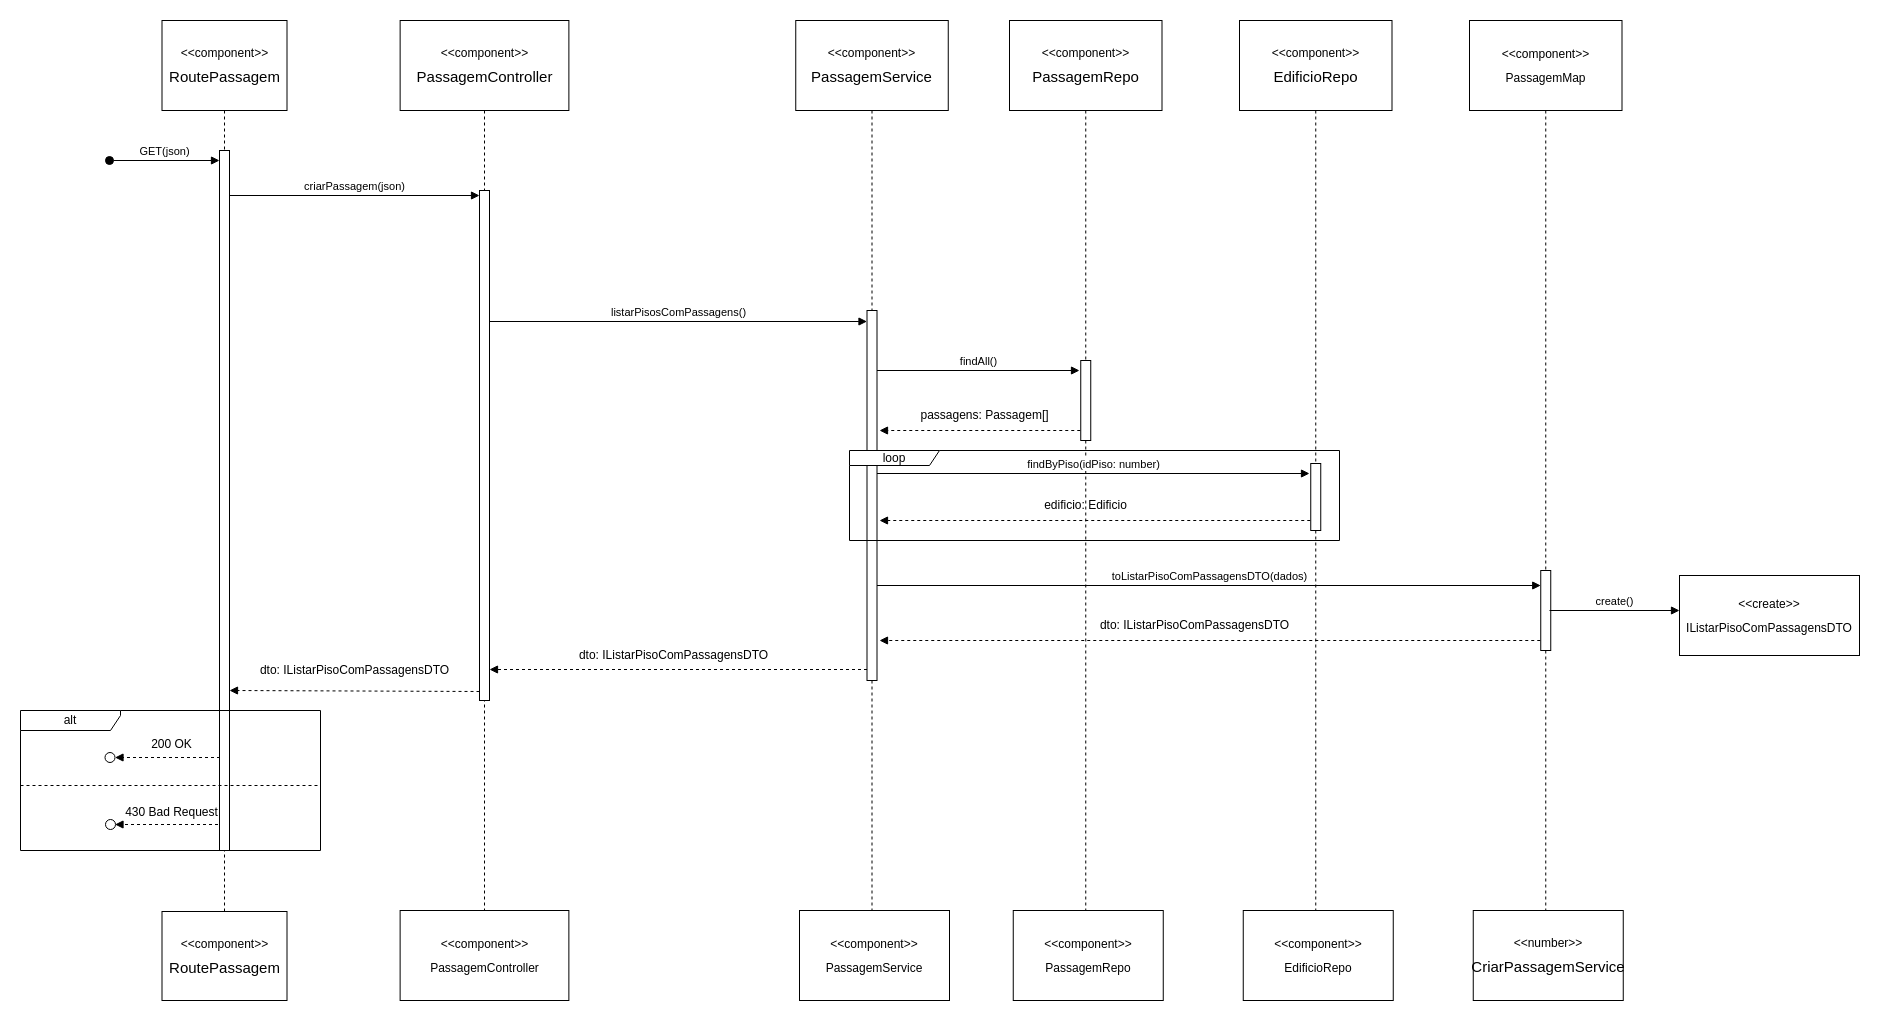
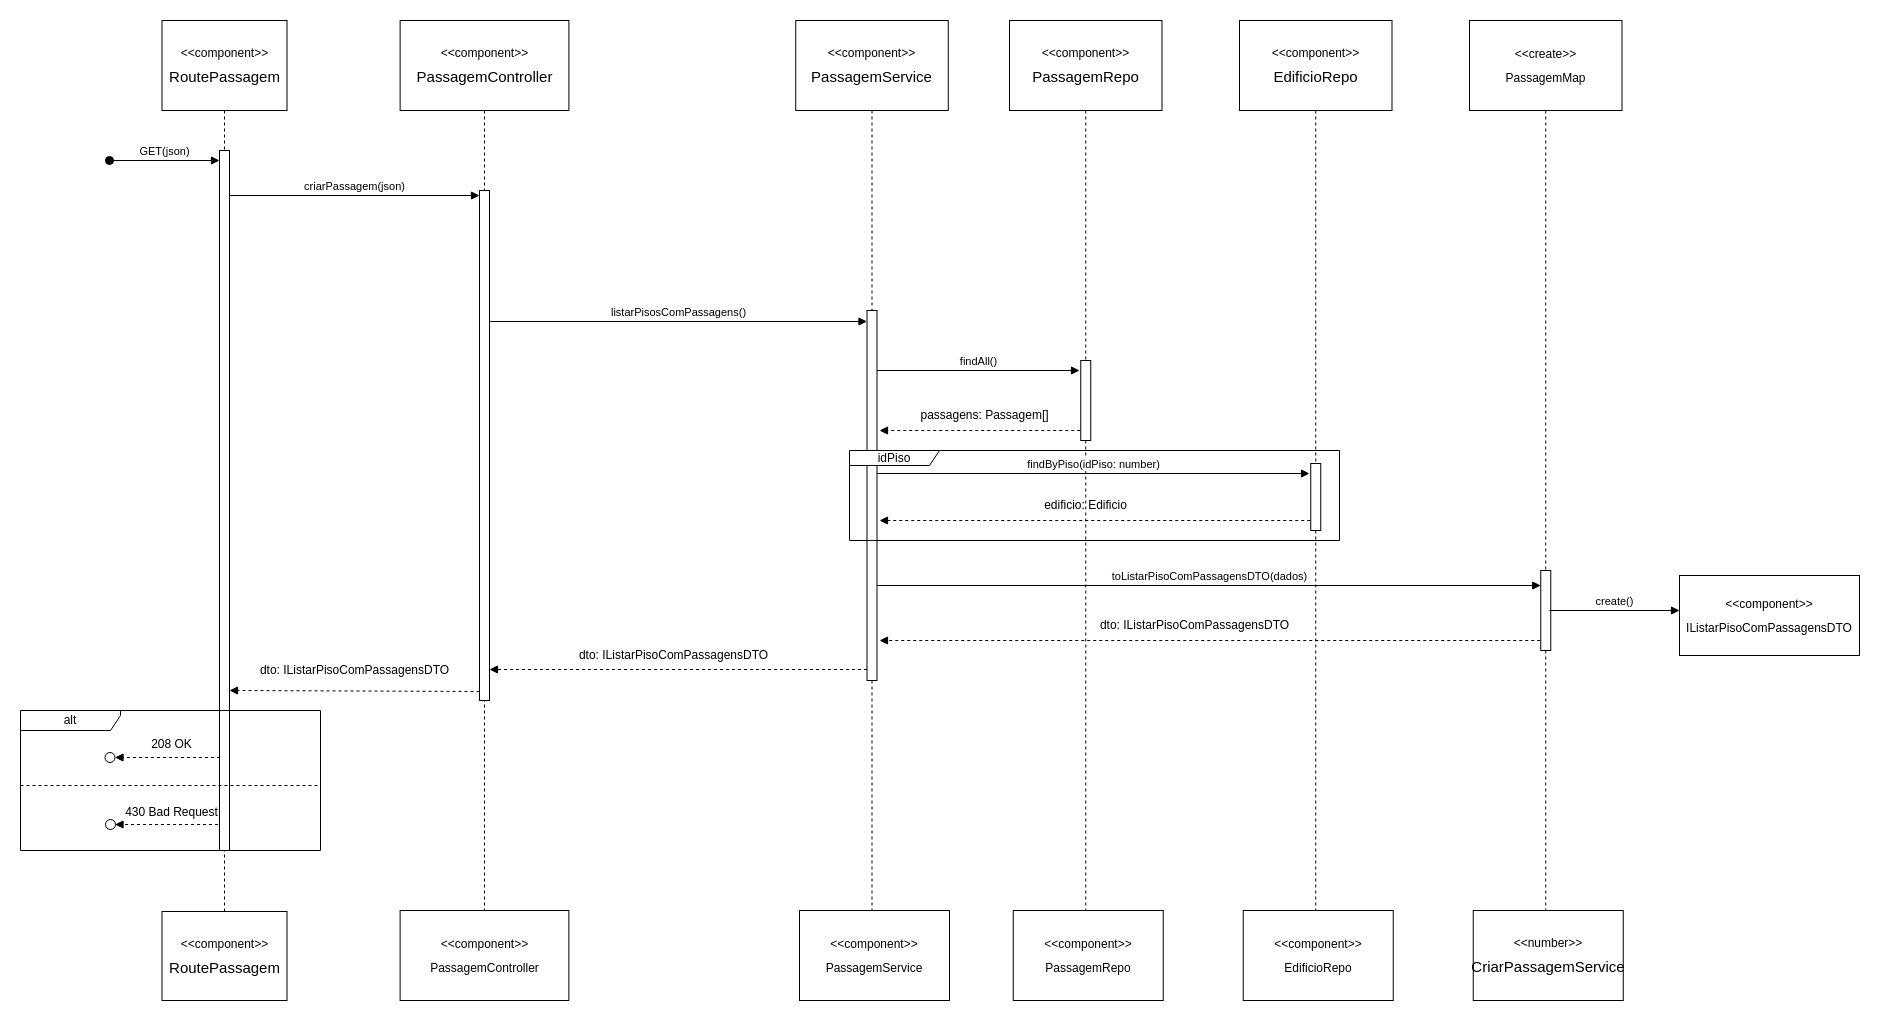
(1546, 66) -> (1546, 66)
(895, 459) -> (895, 459)
(1770, 616) -> (1770, 616)
(172, 745) -> (172, 745)
